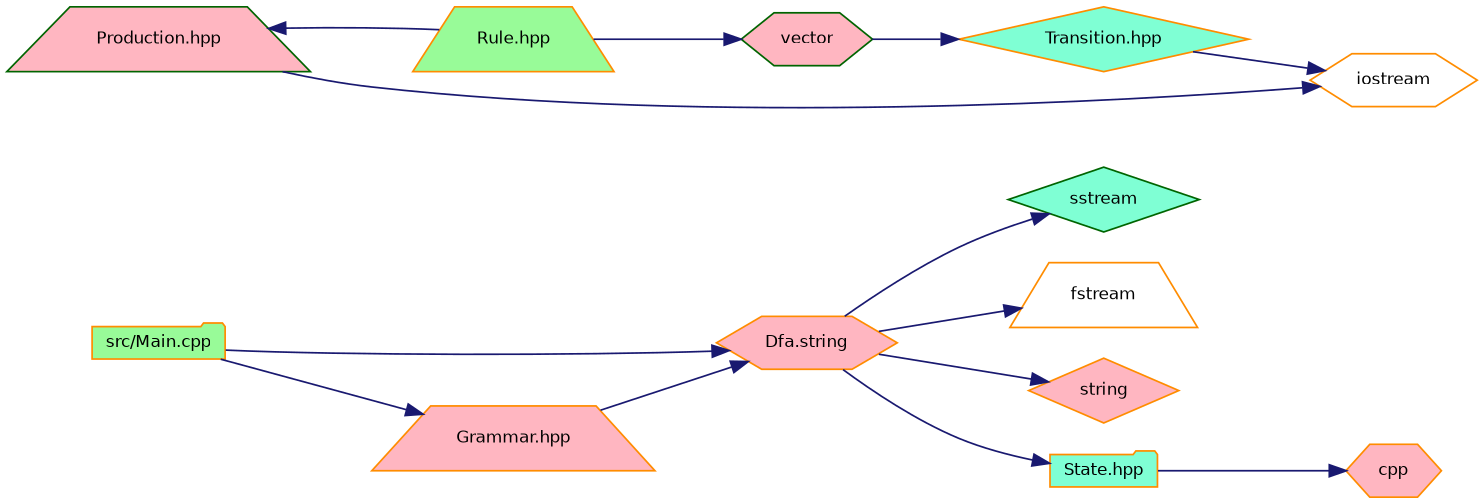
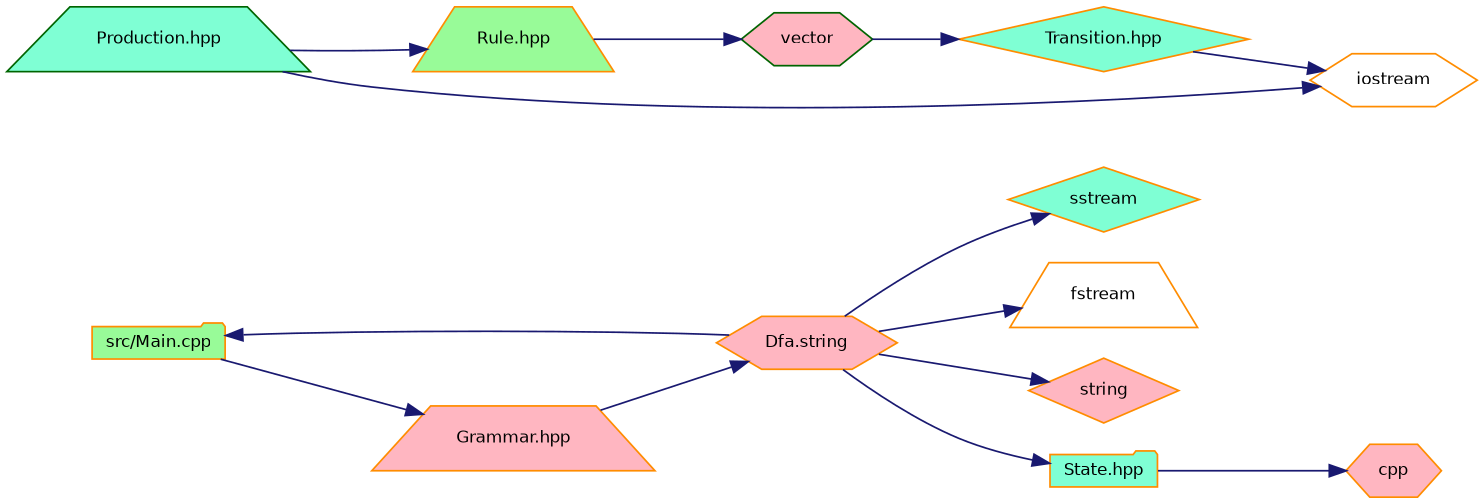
(363, 28) -> (350, 51)
(159, 39) -> (159, 39)
(1104, 200) -> (1104, 200)
(469, 354) -> (486, 331)
